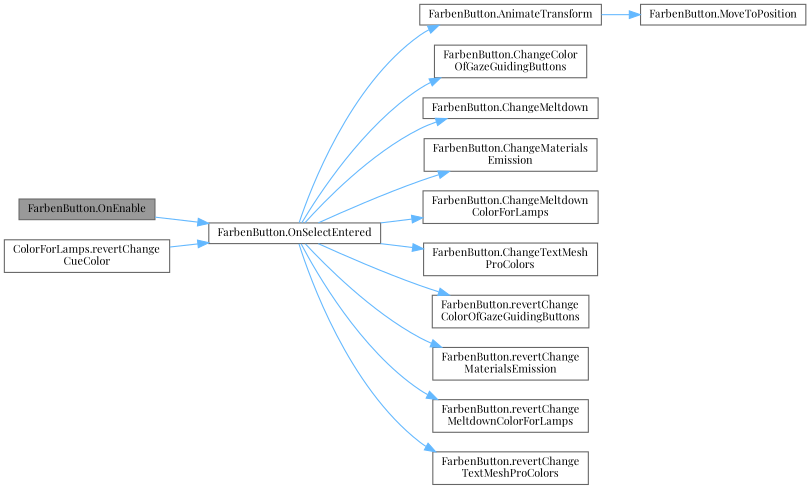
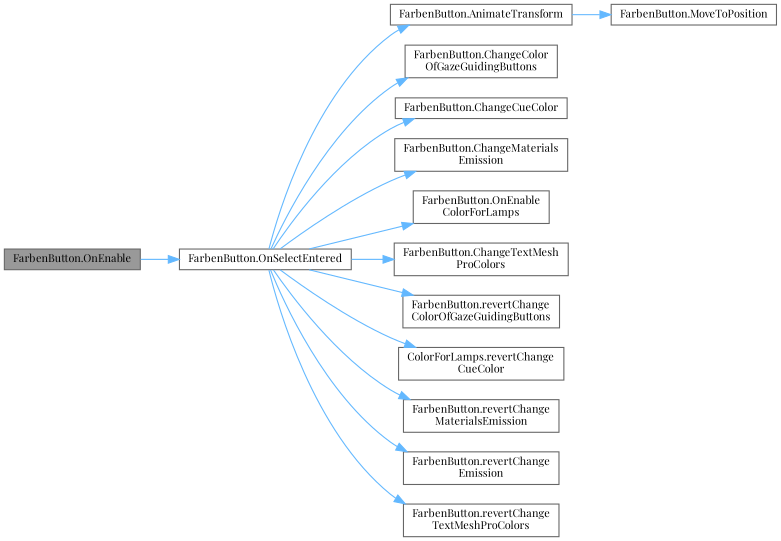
(511, 108) -> (481, 108)
(511, 207) -> (481, 207)
(184, 245) -> (340, 311)
(511, 416) -> (481, 468)
